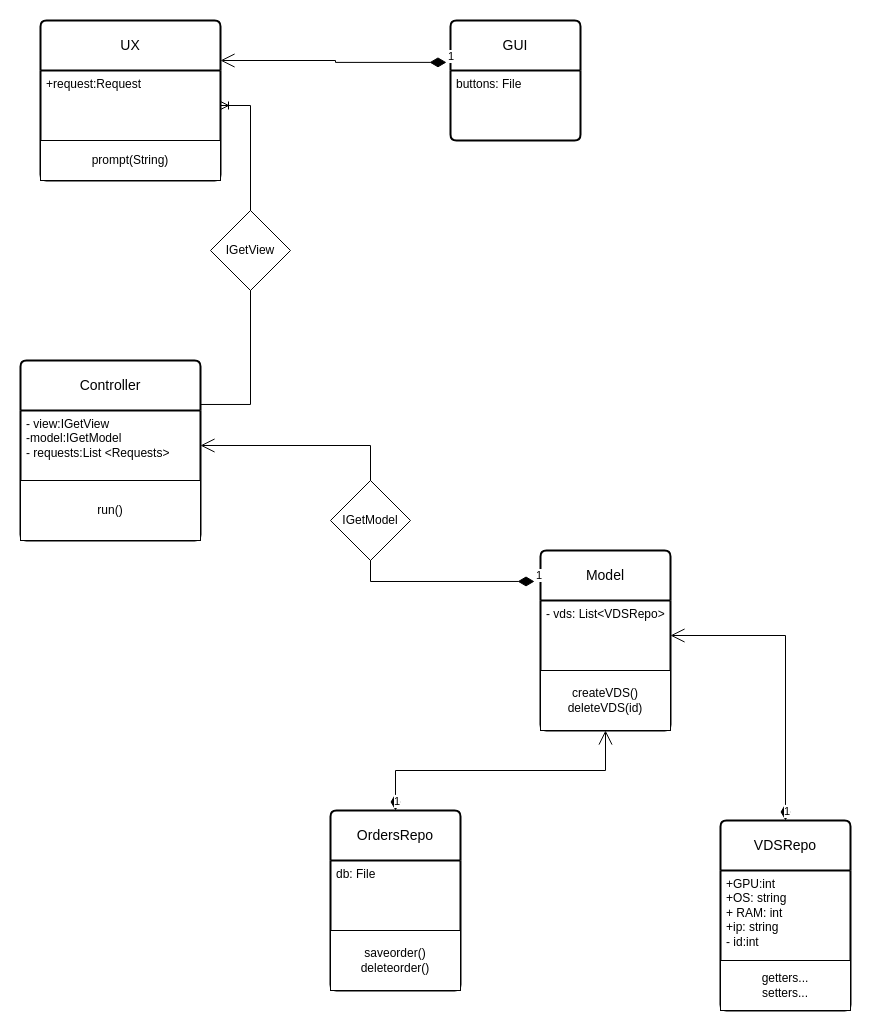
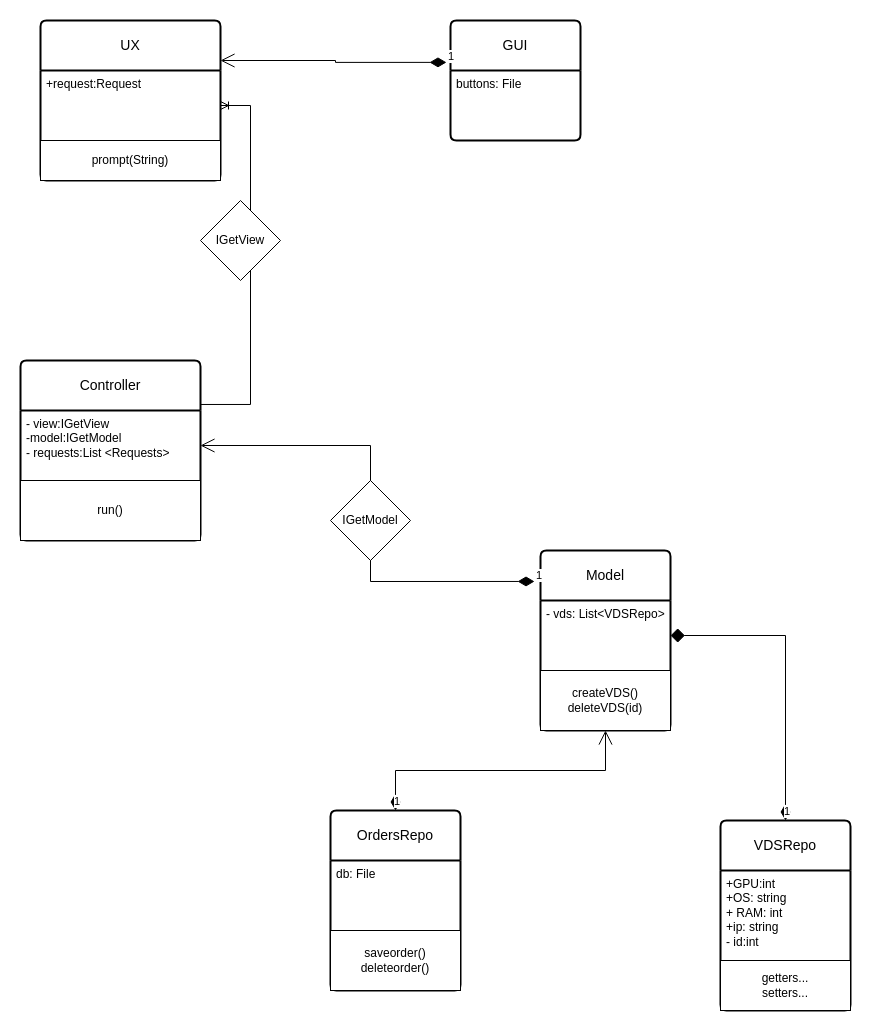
(251, 251) -> (241, 241)
(679, 636) -> (685, 636)
